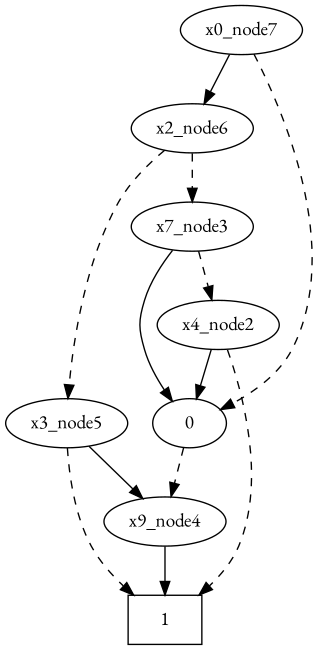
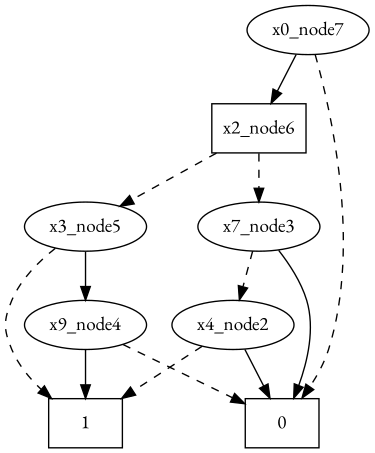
(192, 128) -> (259, 128)
(190, 423) -> (282, 423)
(179, 465) -> (180, 372)
